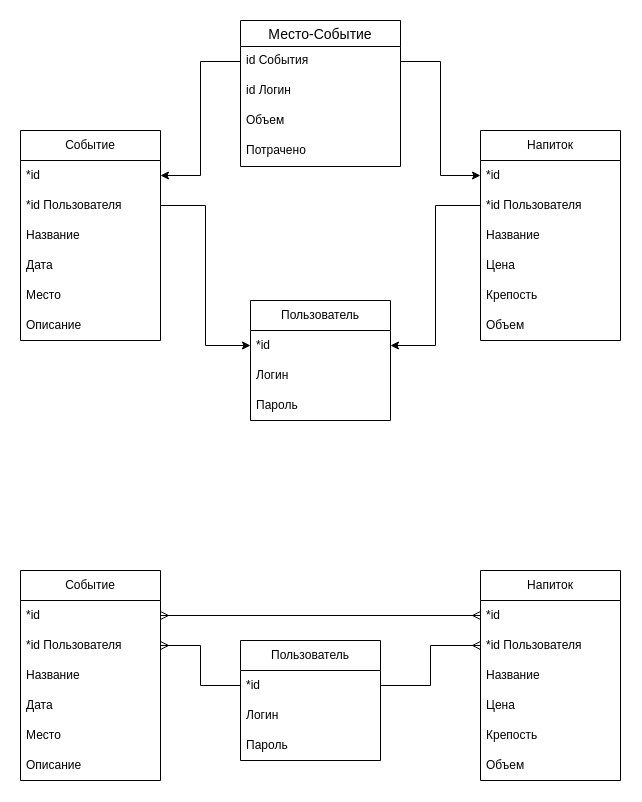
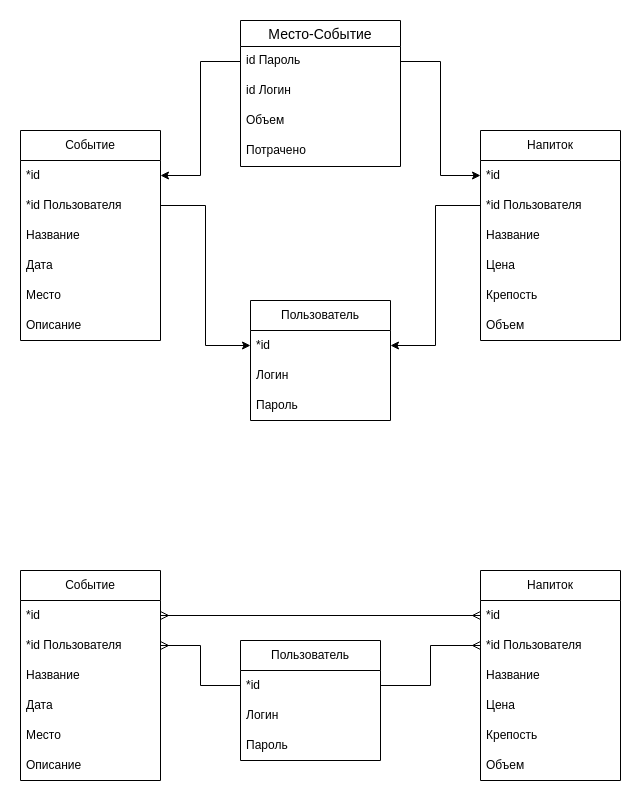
(277, 61) -> (274, 61)
